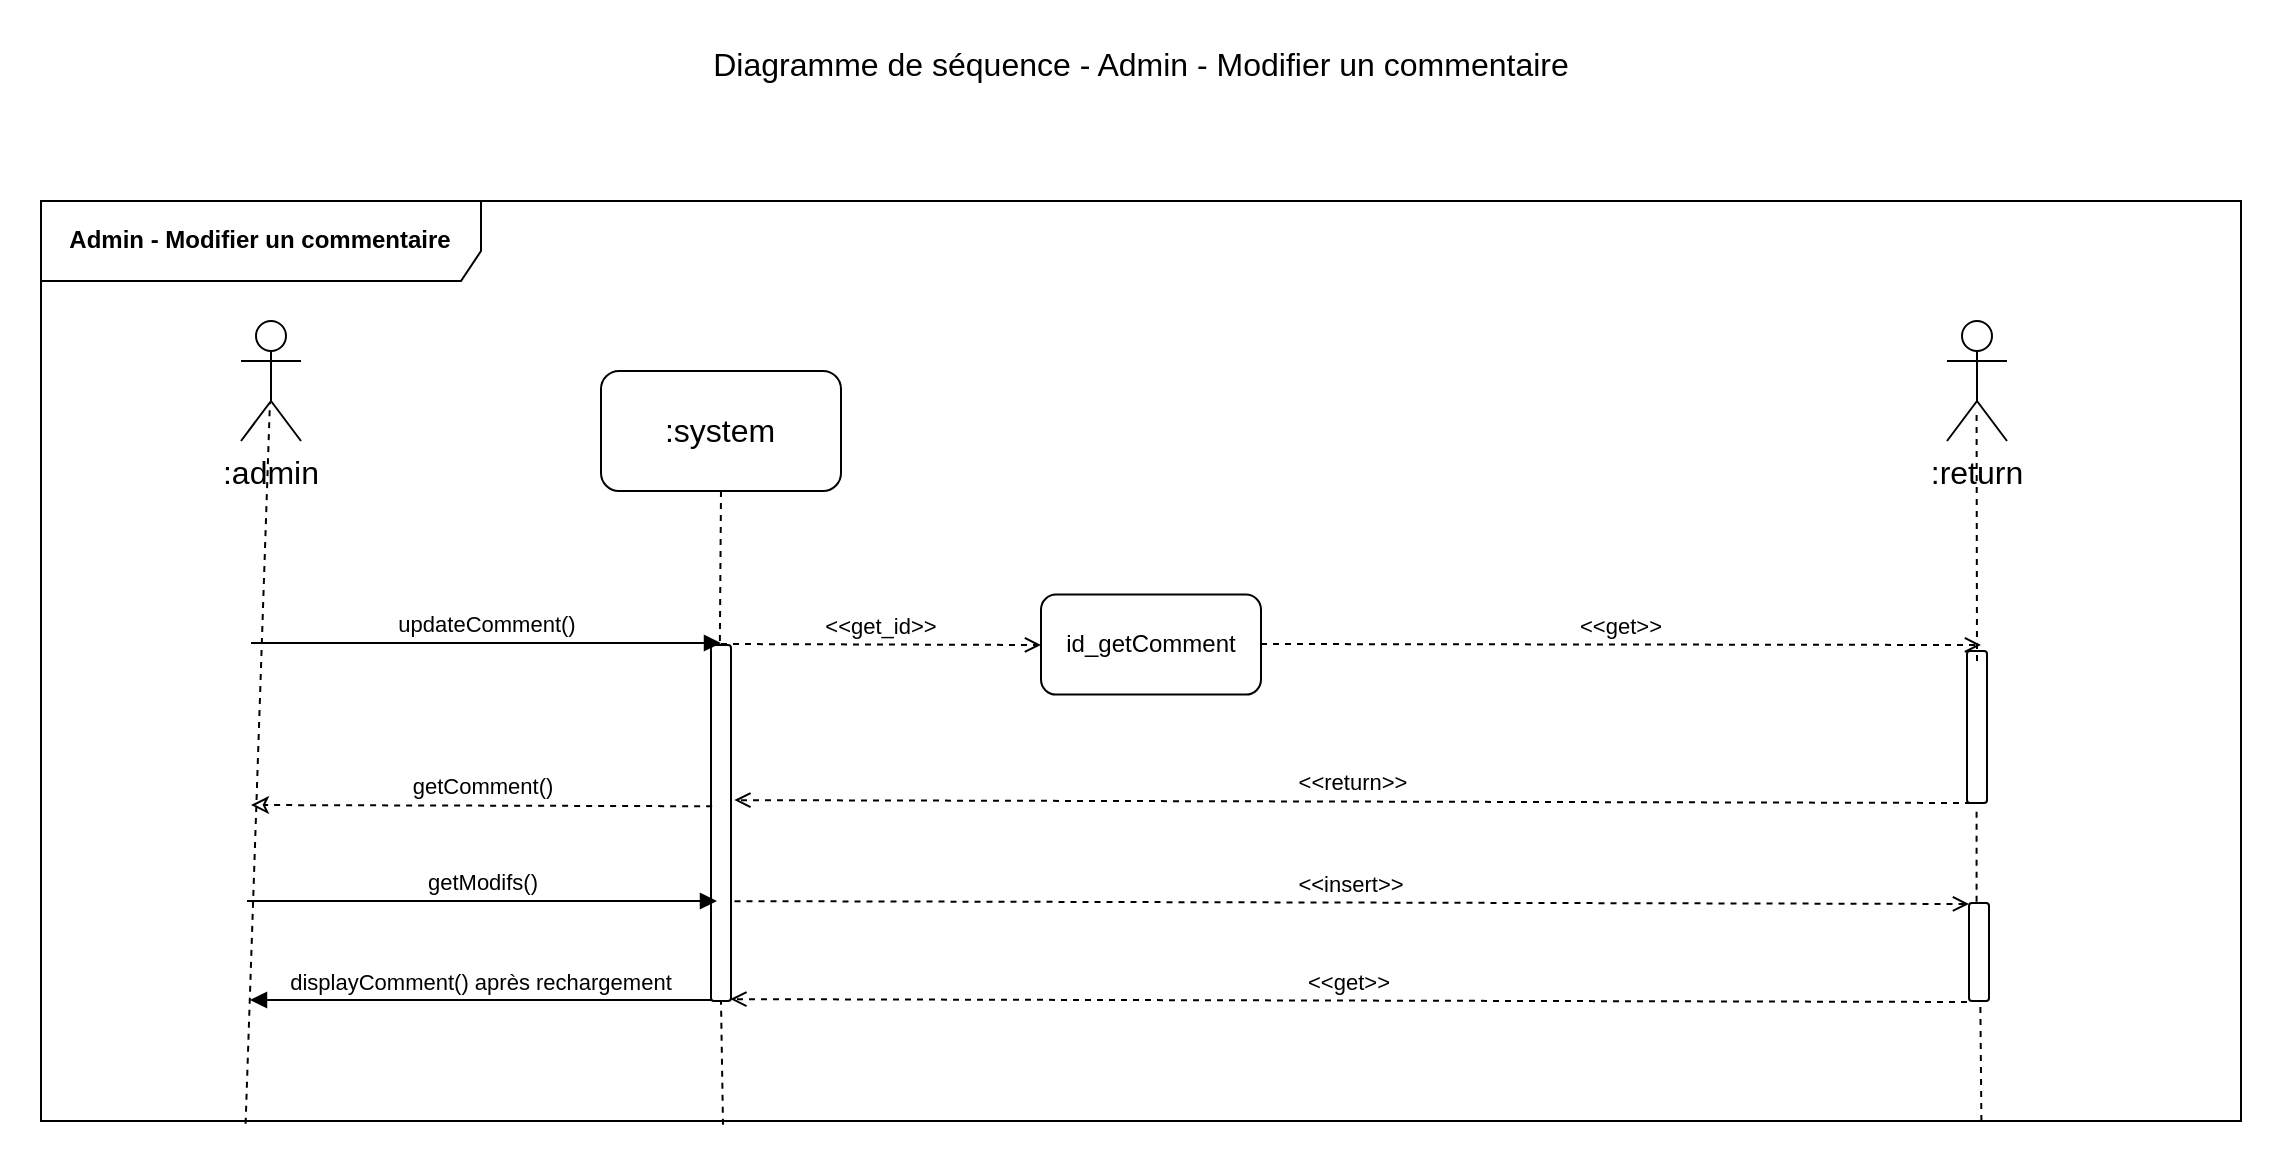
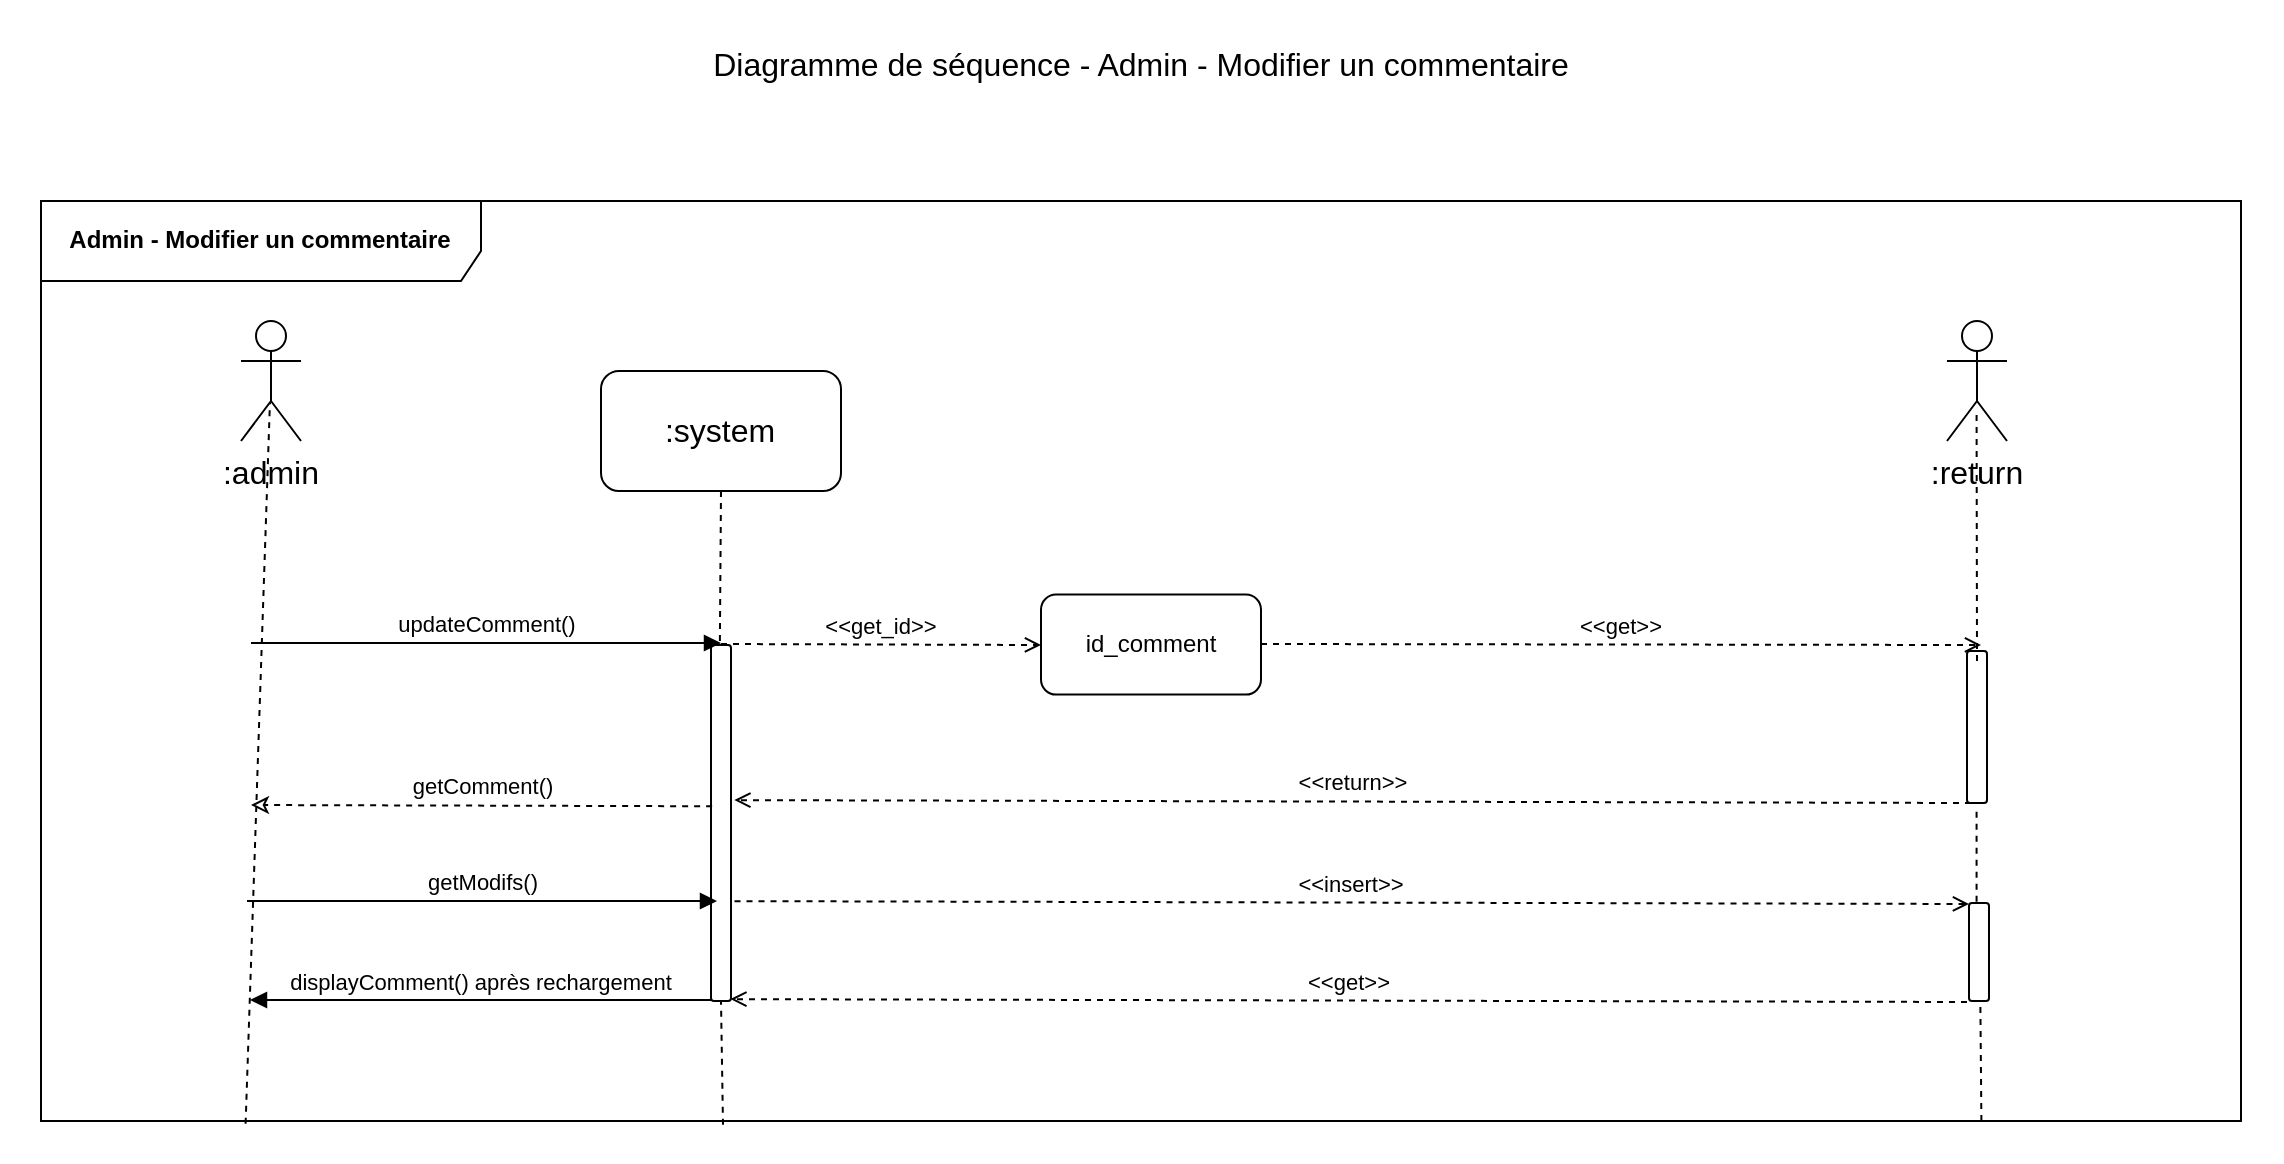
(1152, 645) -> (1152, 645)
